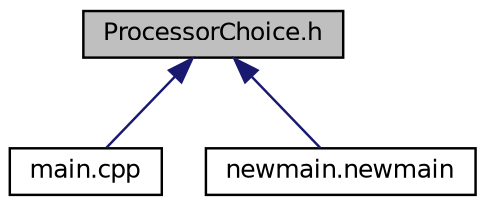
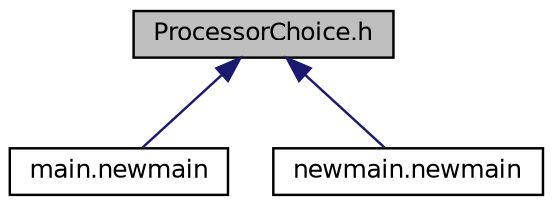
(86, 172) -> (119, 172)
